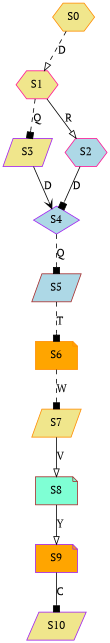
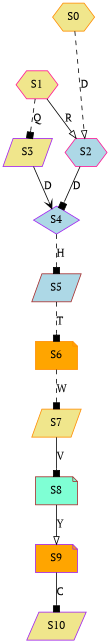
(57, 47) -> (79, 81)
(61, 254) -> (61, 254)
(56, 453) -> (56, 453)
